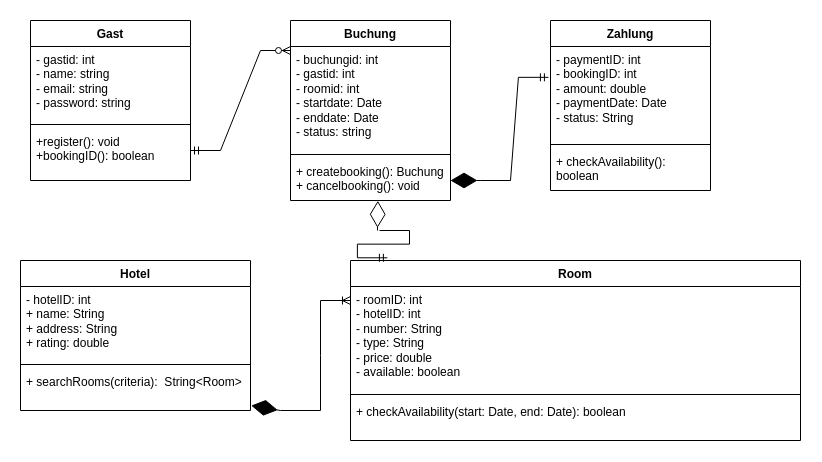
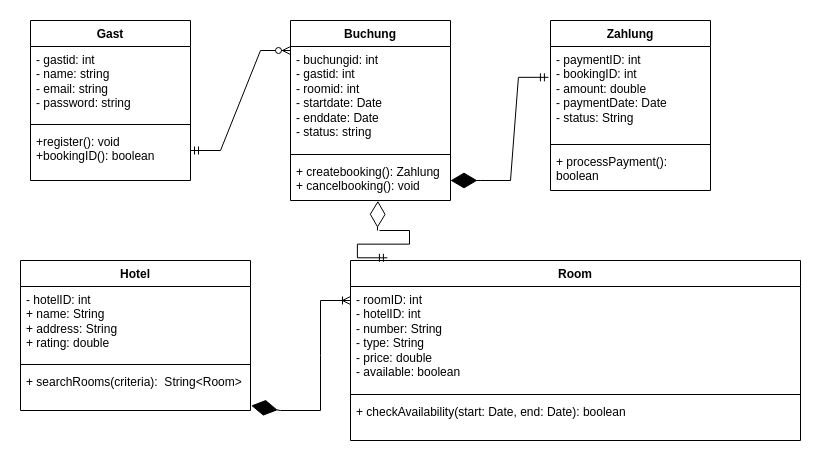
(632, 170) -> (632, 170)
(372, 187) -> (372, 187)
